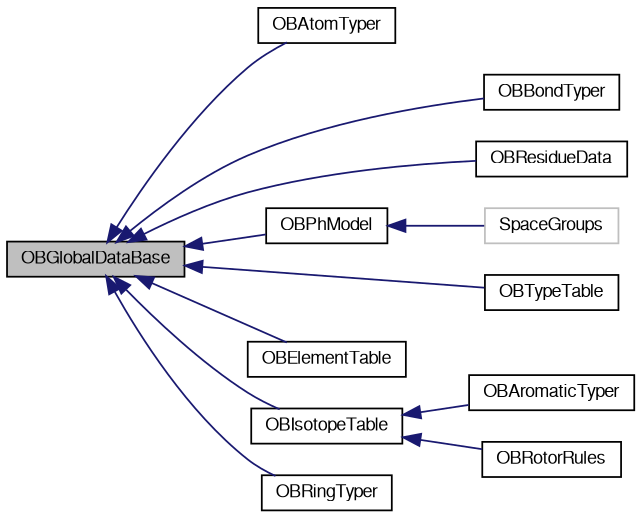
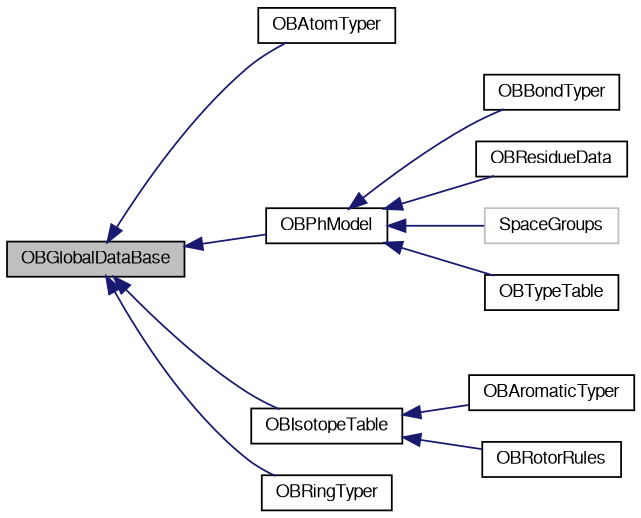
(296, 138) -> (431, 149)
(306, 179) -> (448, 190)
(343, 277) -> (448, 262)
(327, 359) -> none
